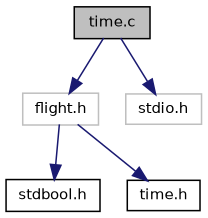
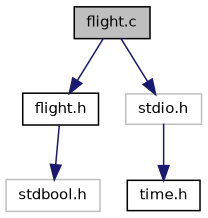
(112, 23) -> (112, 23)
(61, 109) -> (61, 109)
(107, 148) -> (164, 145)
(53, 195) -> (53, 195)
